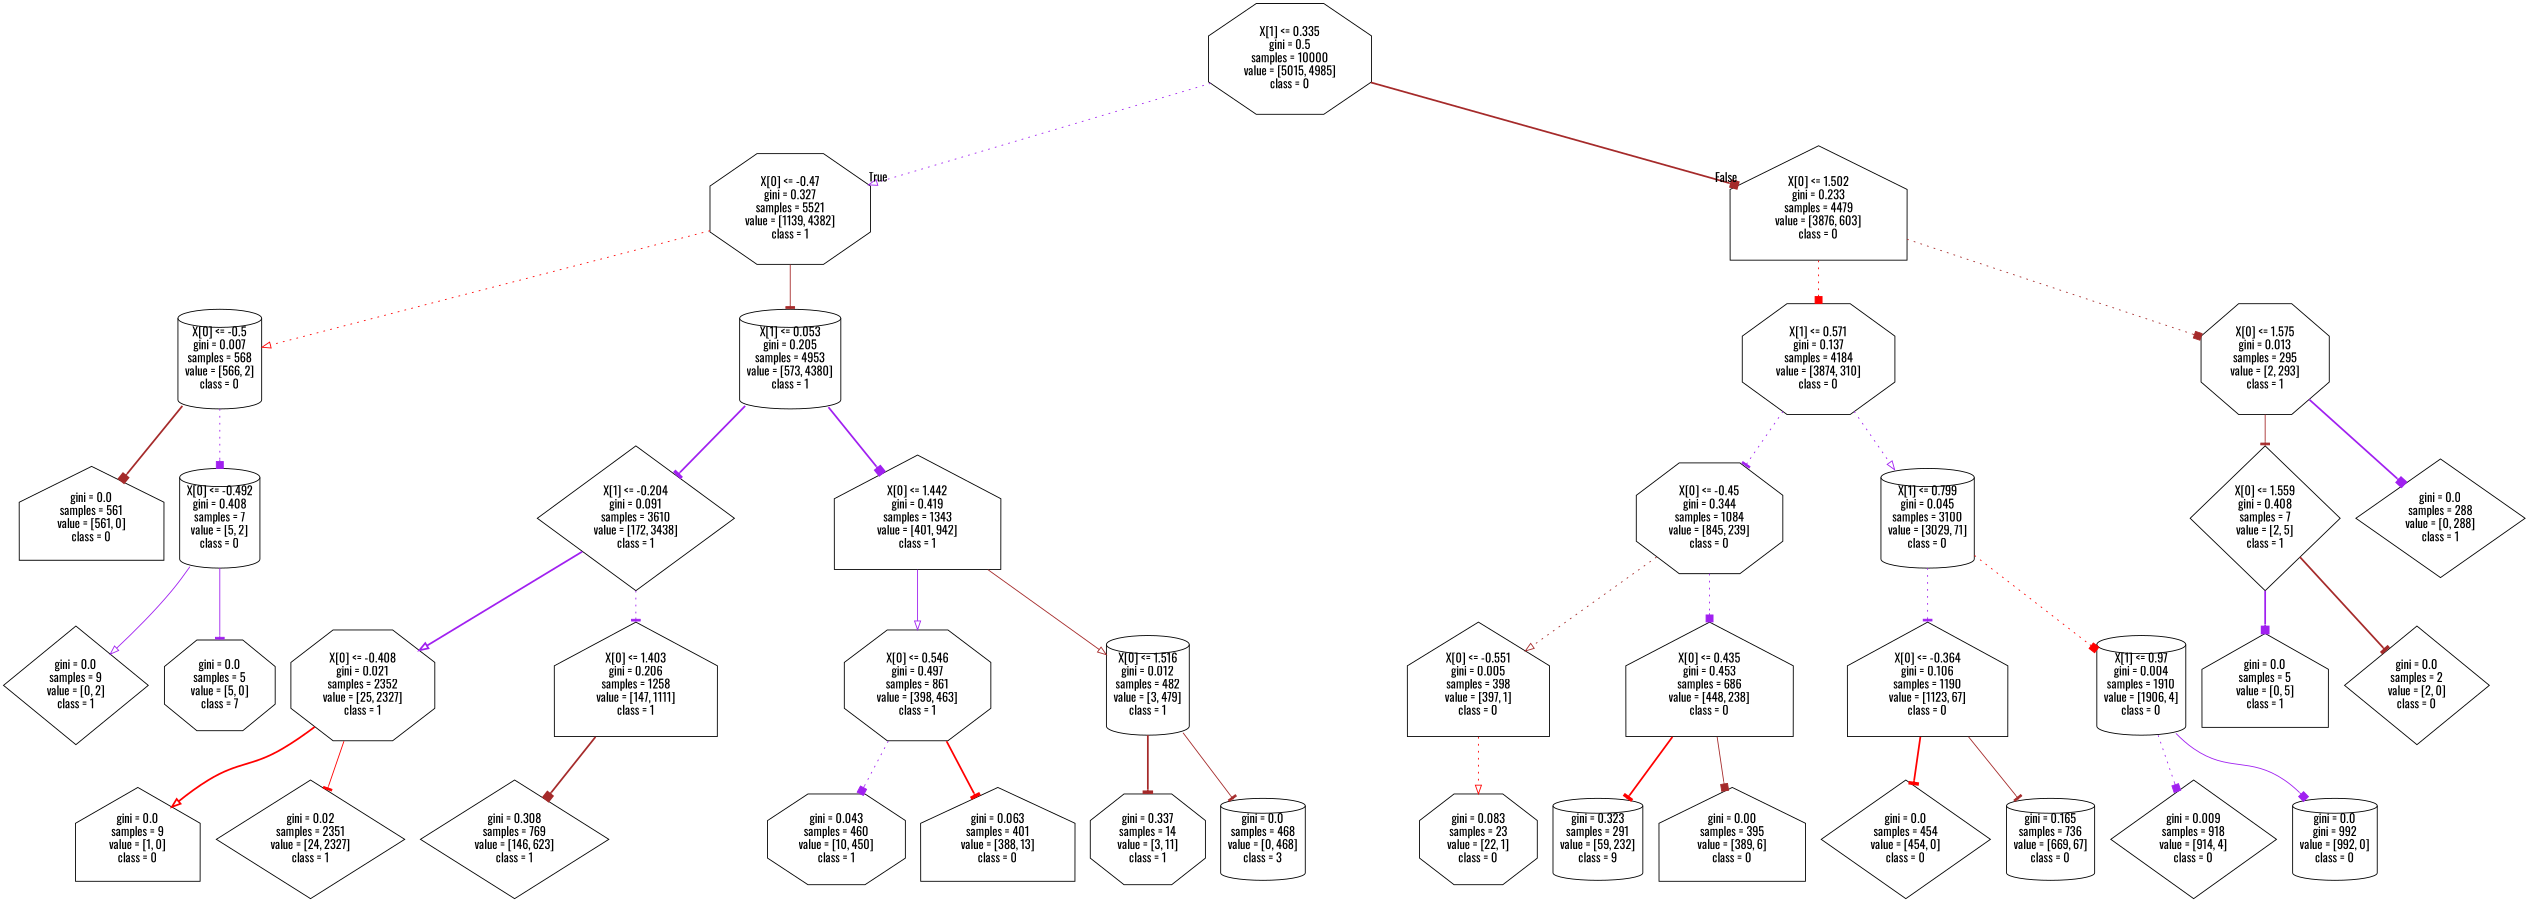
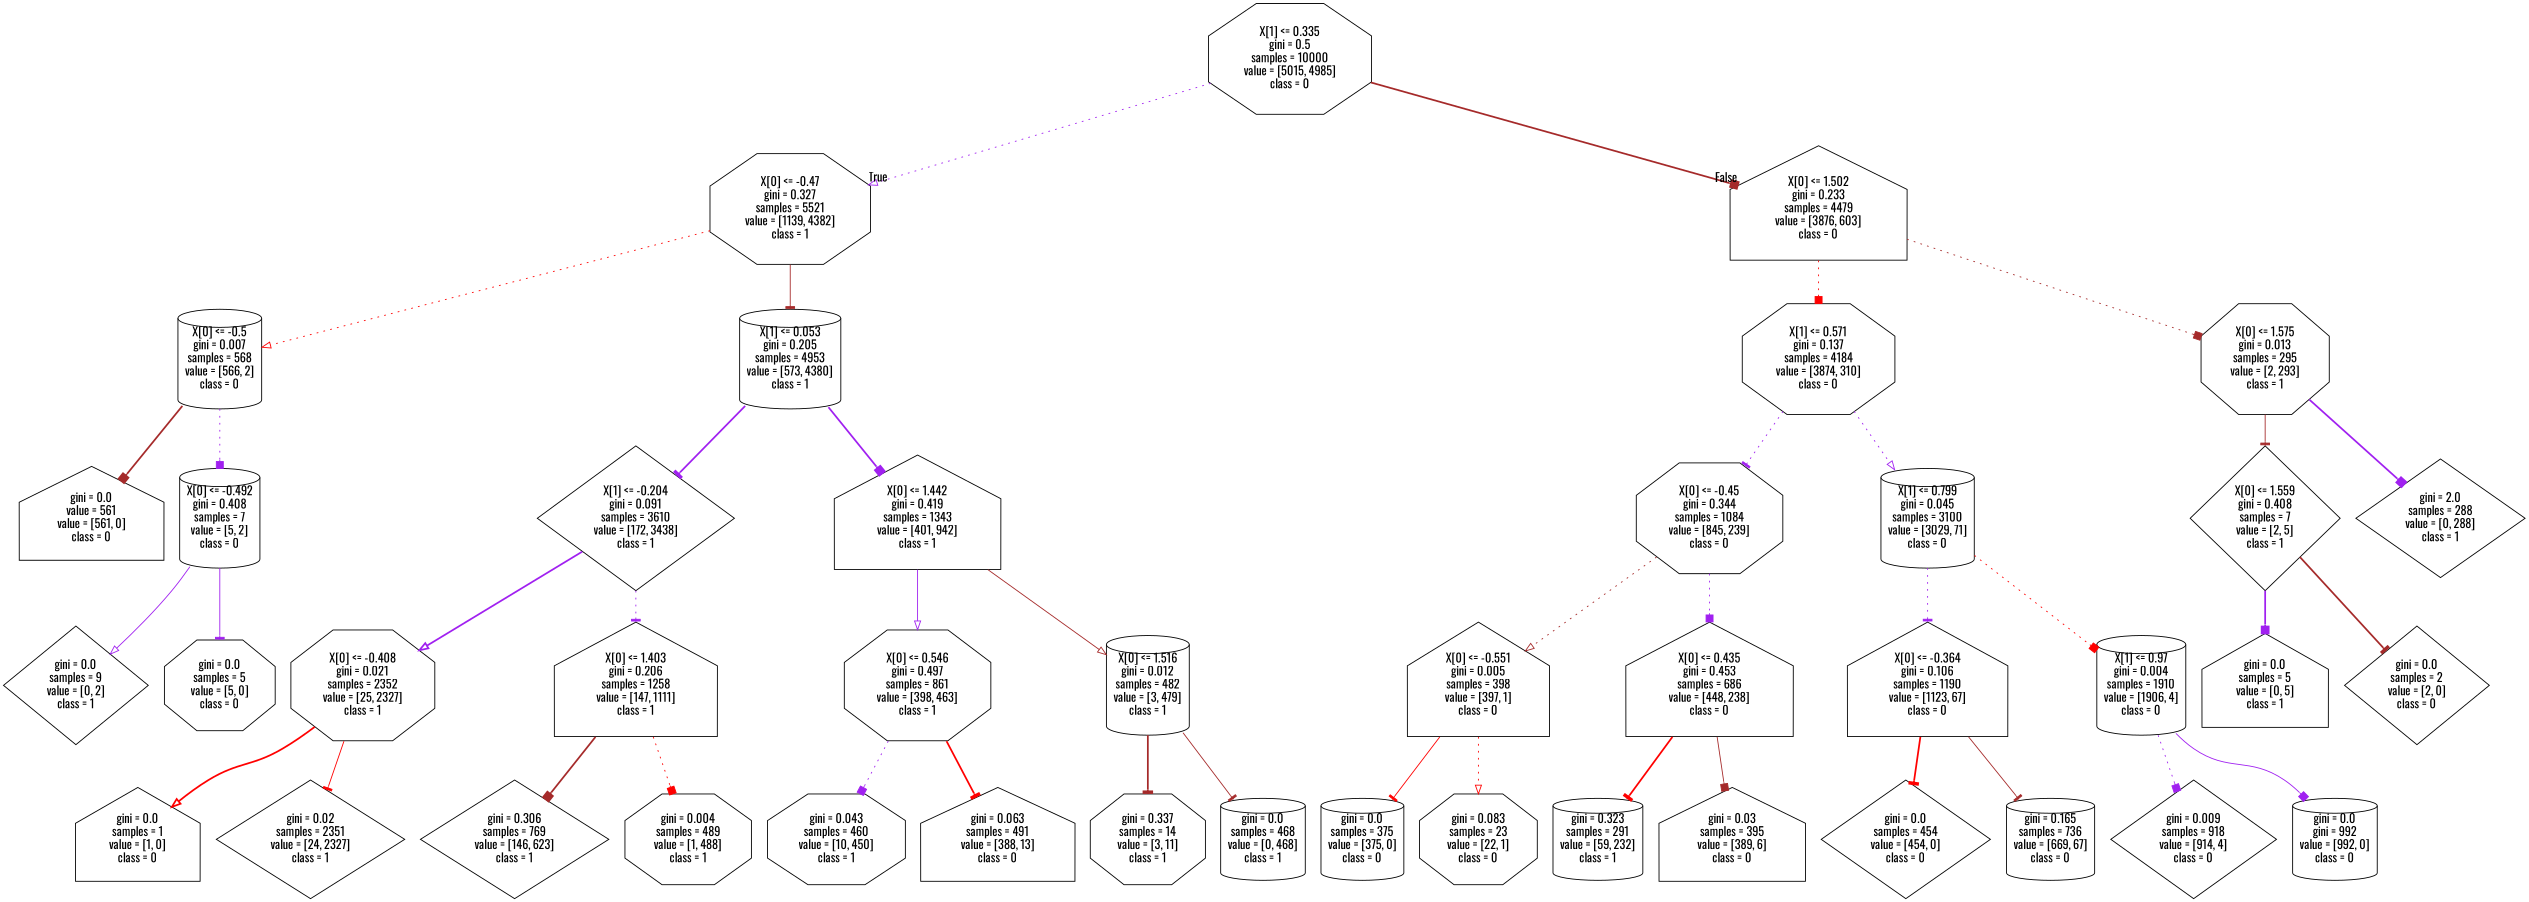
(92, 518) -> (92, 518)
(2440, 518) -> (2440, 518)
(220, 685) -> (220, 685)
(138, 839) -> (138, 839)
(515, 839) -> (515, 839)
none -> (688, 839)
(998, 839) -> (998, 839)
(1263, 839) -> (1263, 839)
none -> (1362, 839)
(1598, 839) -> (1598, 839)
(1732, 839) -> (1732, 839)
